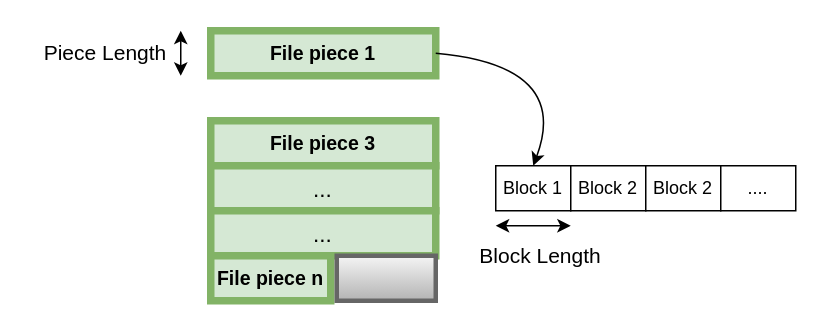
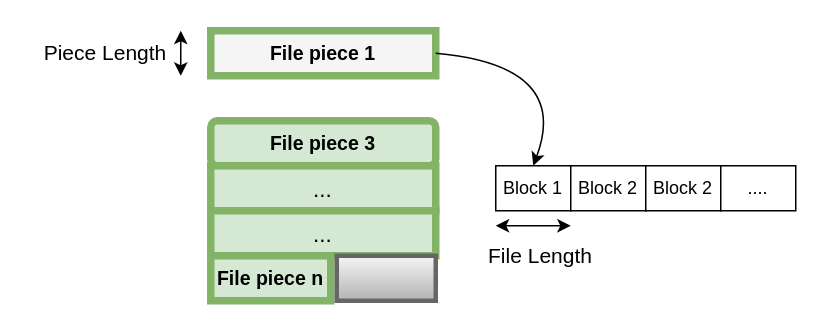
(323, 53) -> (323, 53)
(323, 143) -> (323, 143)
(541, 256) -> (541, 256)
